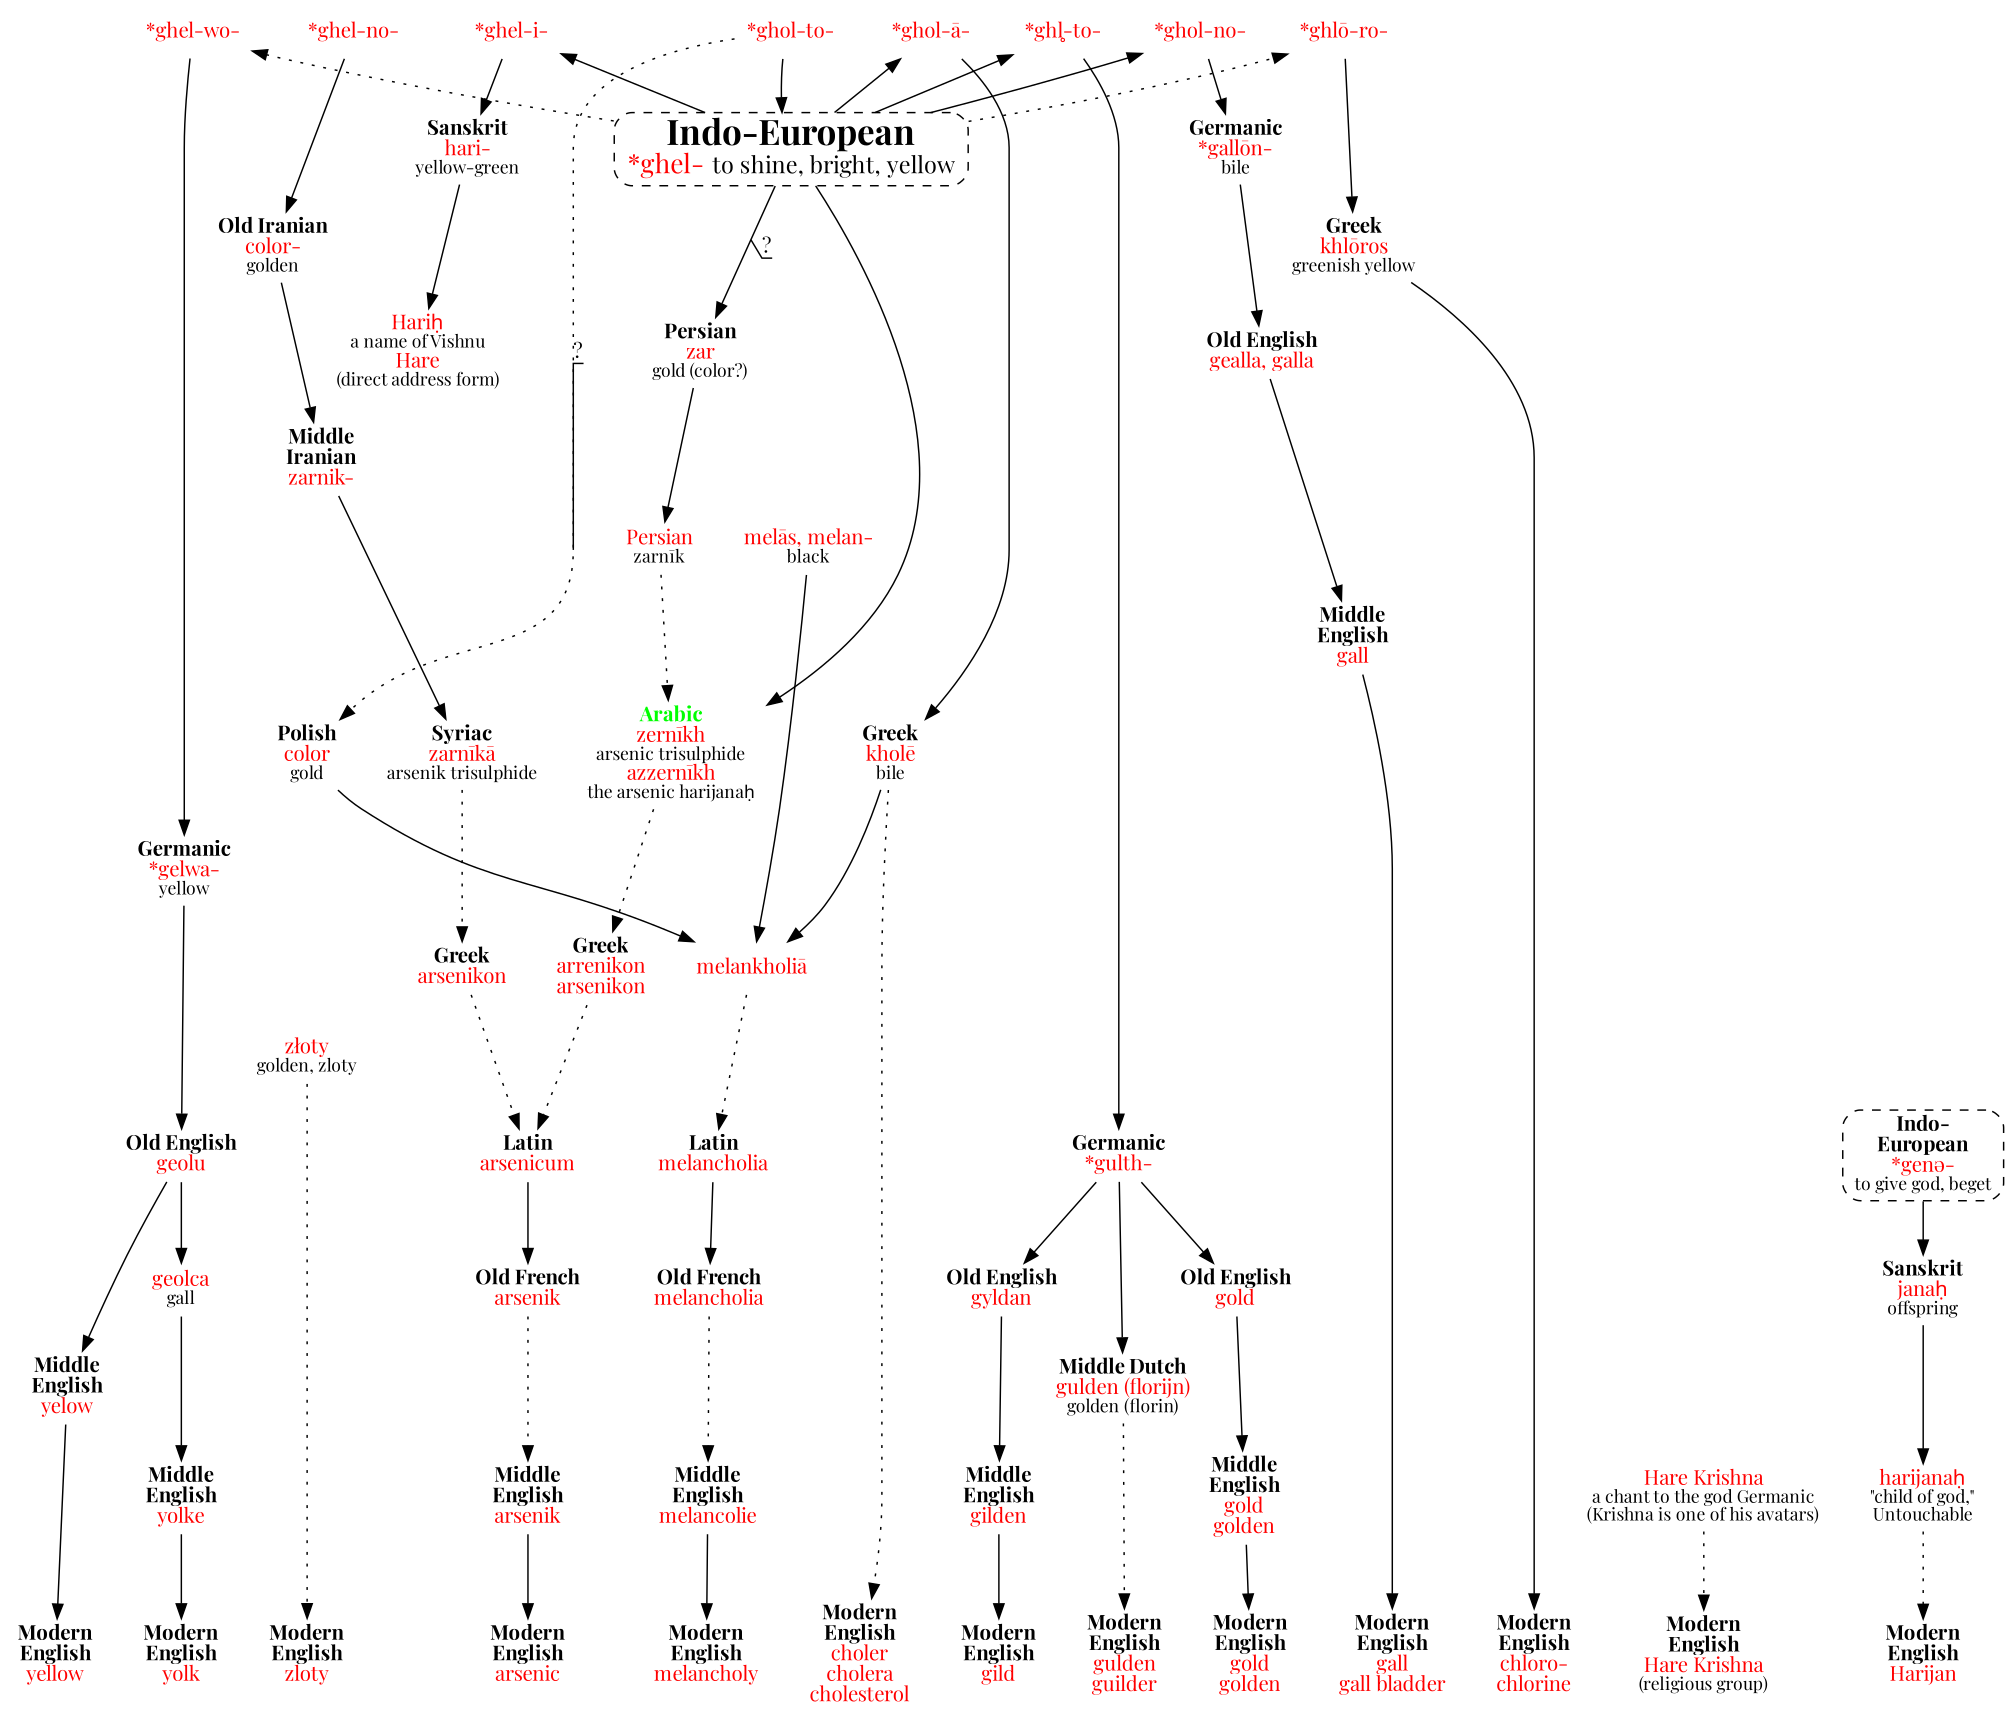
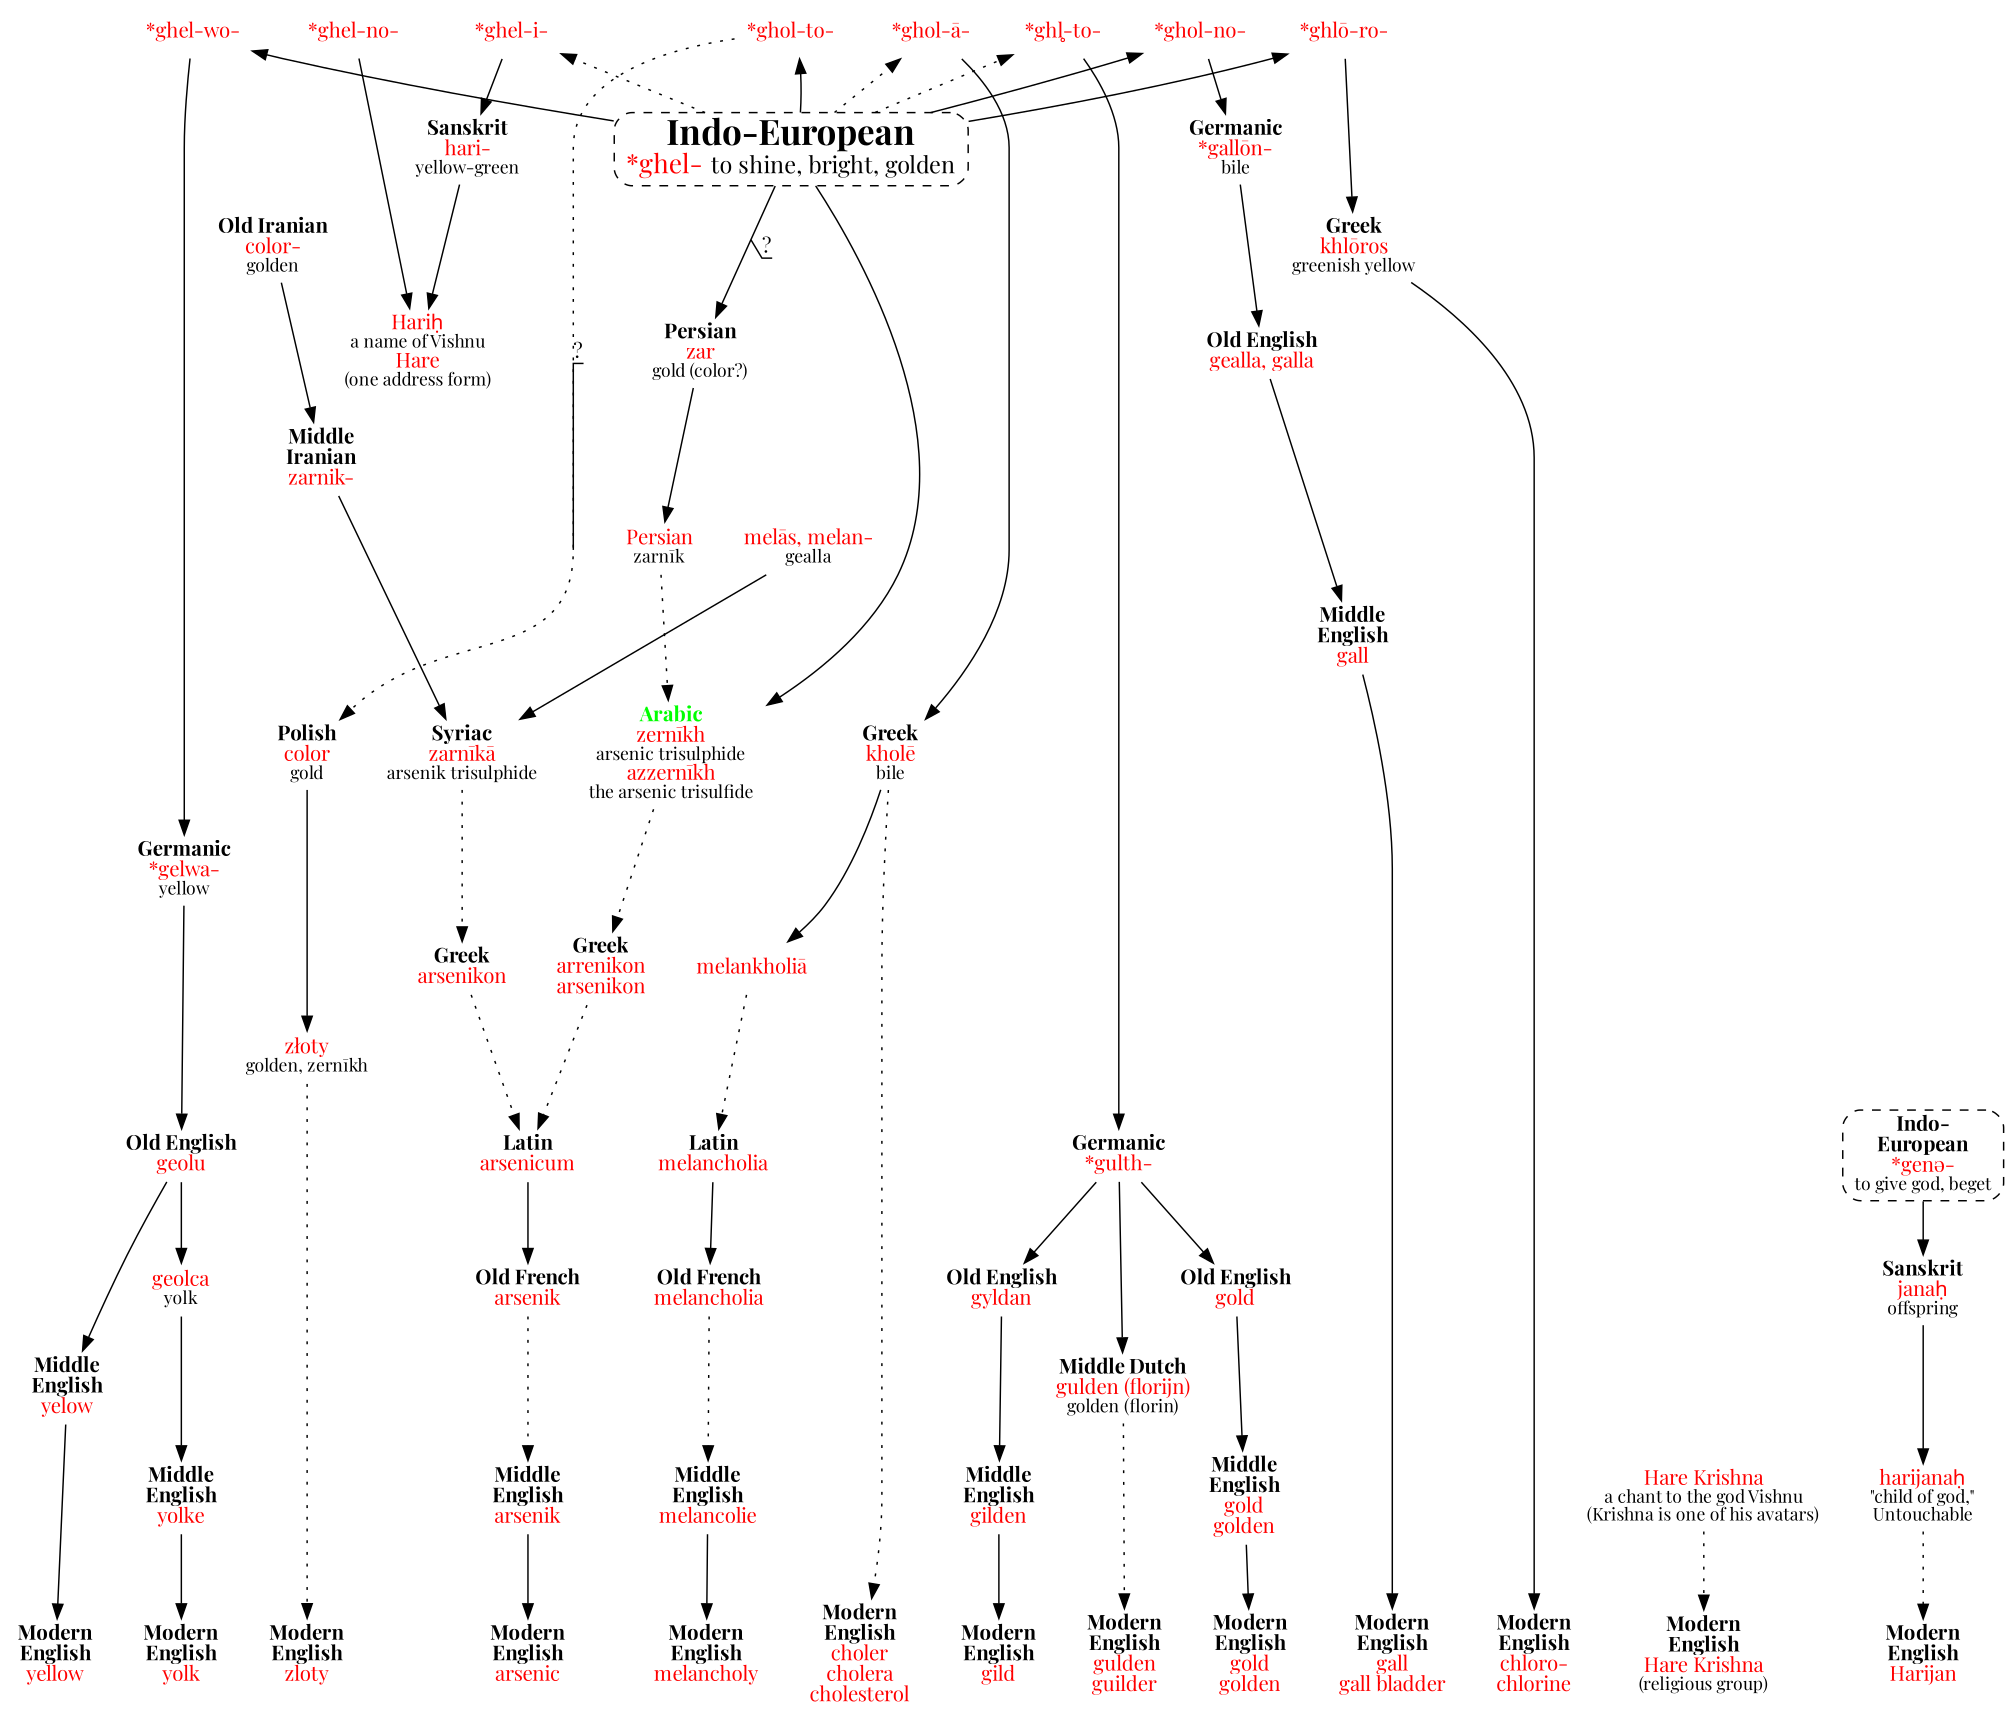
(782, 78) -> (801, 93)
(640, 86) -> (640, 86)
(937, 87) -> (937, 87)
(862, 90) -> (862, 90)
(440, 91) -> (440, 91)
(1122, 93) -> (1122, 93)
(318, 128) -> (383, 176)
(834, 166) -> (834, 166)
(418, 380) -> (418, 380)
(809, 557) -> (809, 557)
(787, 752) -> (649, 643)
(671, 793) -> (671, 793)
(503, 877) -> (307, 903)
(307, 1066) -> (307, 1066)
(181, 1299) -> (181, 1299)
(1704, 1498) -> (1704, 1498)
